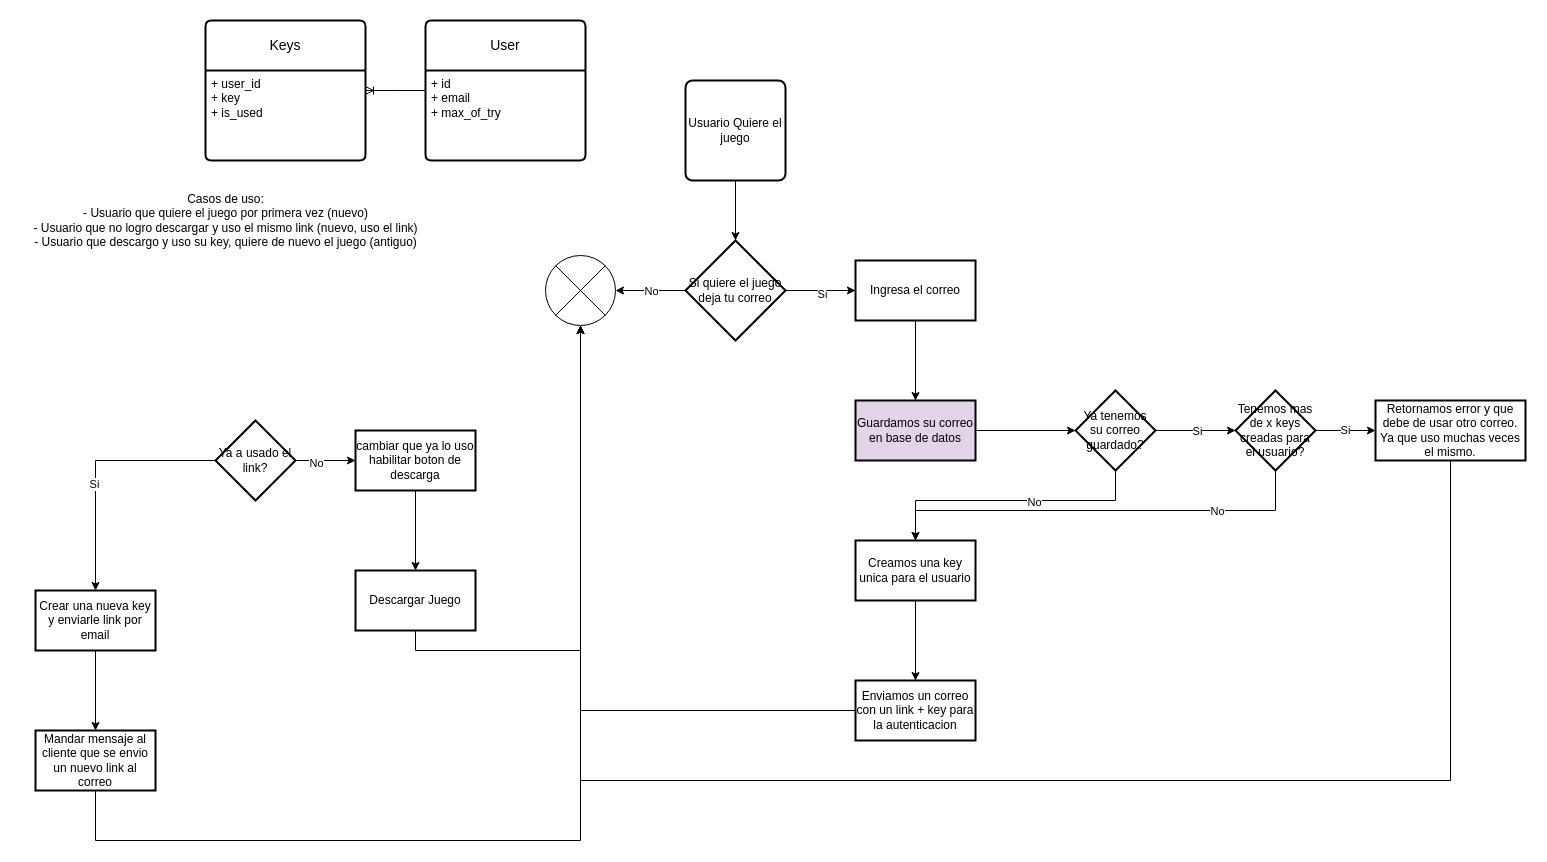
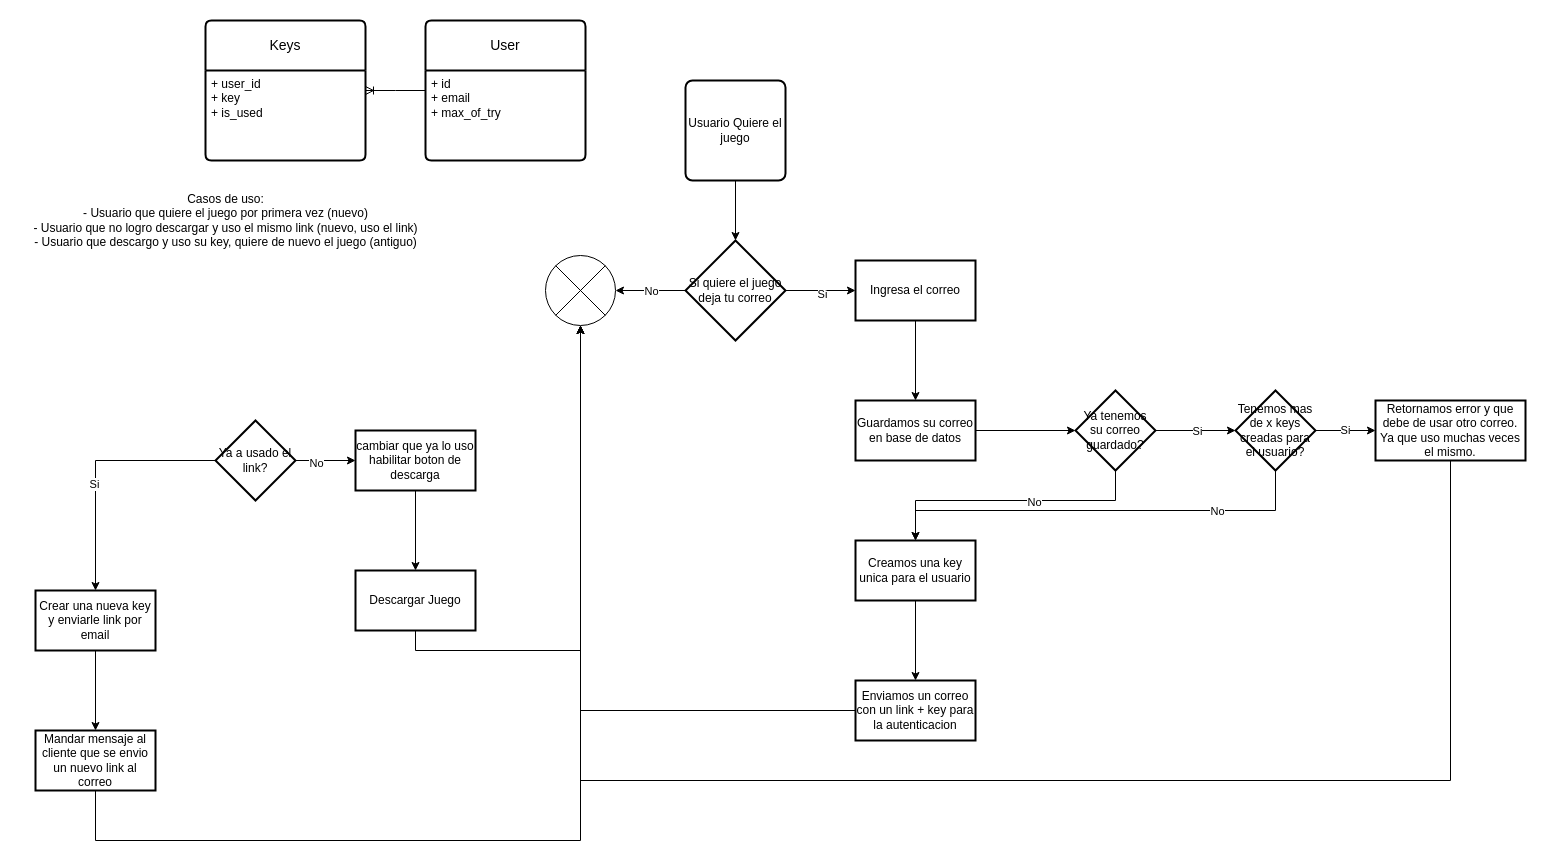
(916, 431) -> (916, 431)
